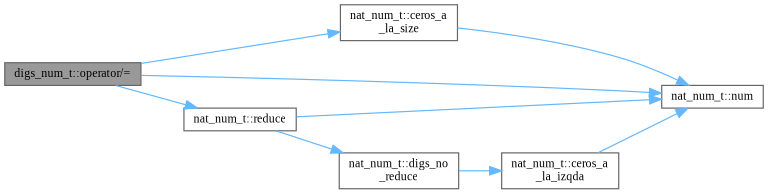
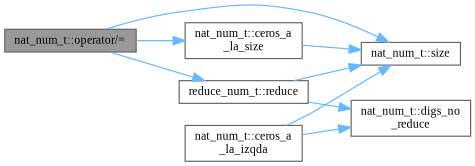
(73, 74) -> (70, 41)
(712, 97) -> (411, 54)
(240, 119) -> (244, 92)
(474, 171) -> (321, 132)
